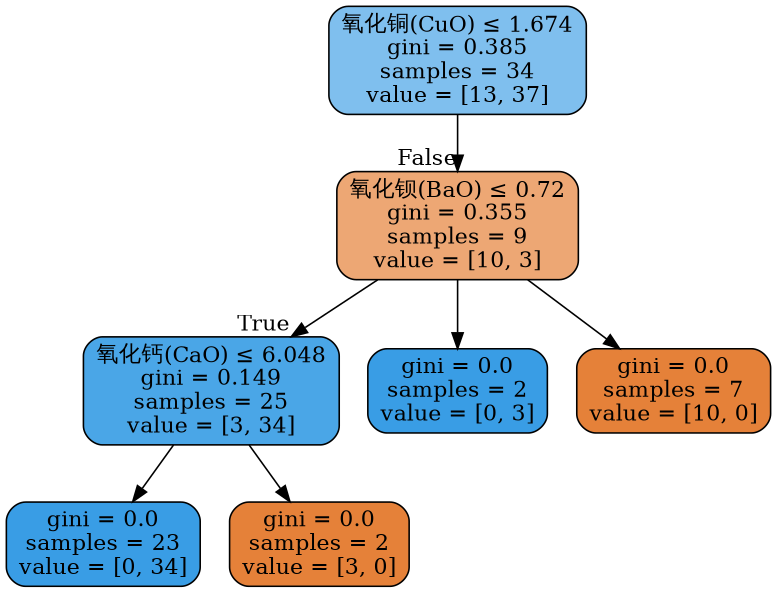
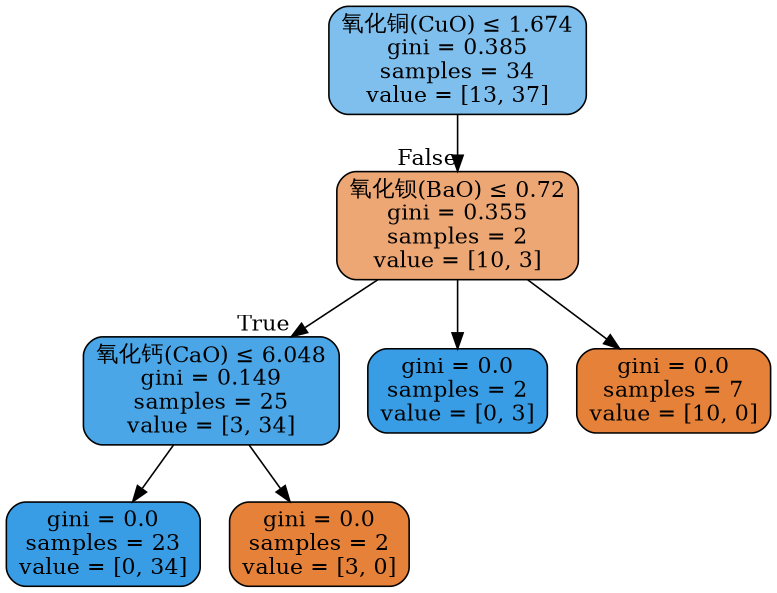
(458, 237) -> (458, 237)
